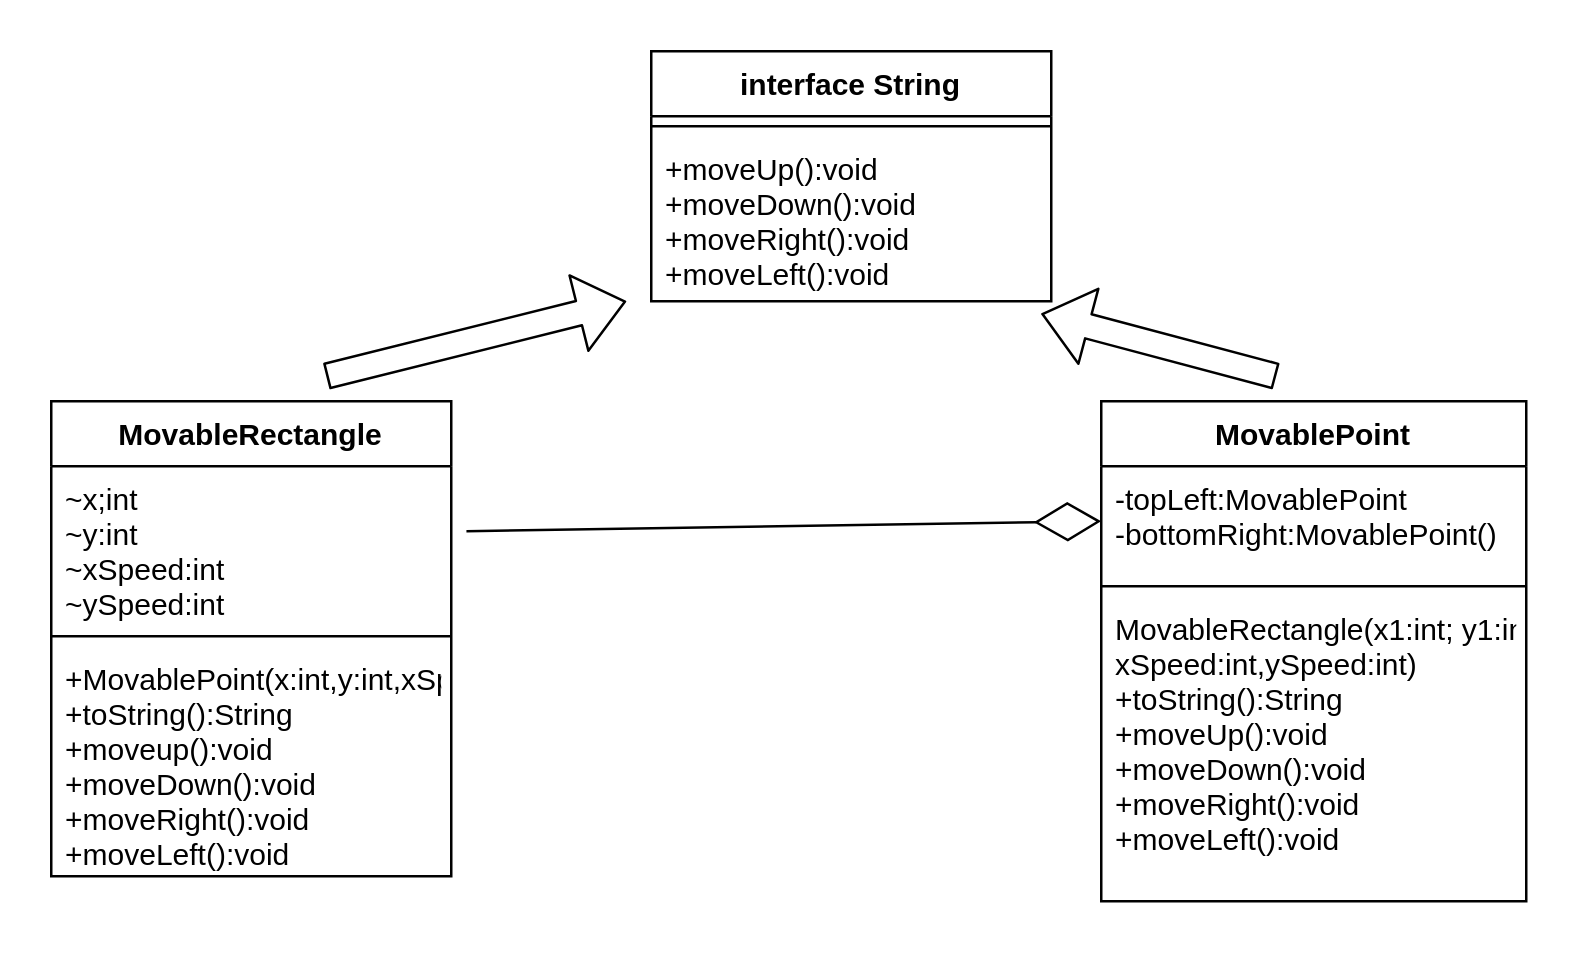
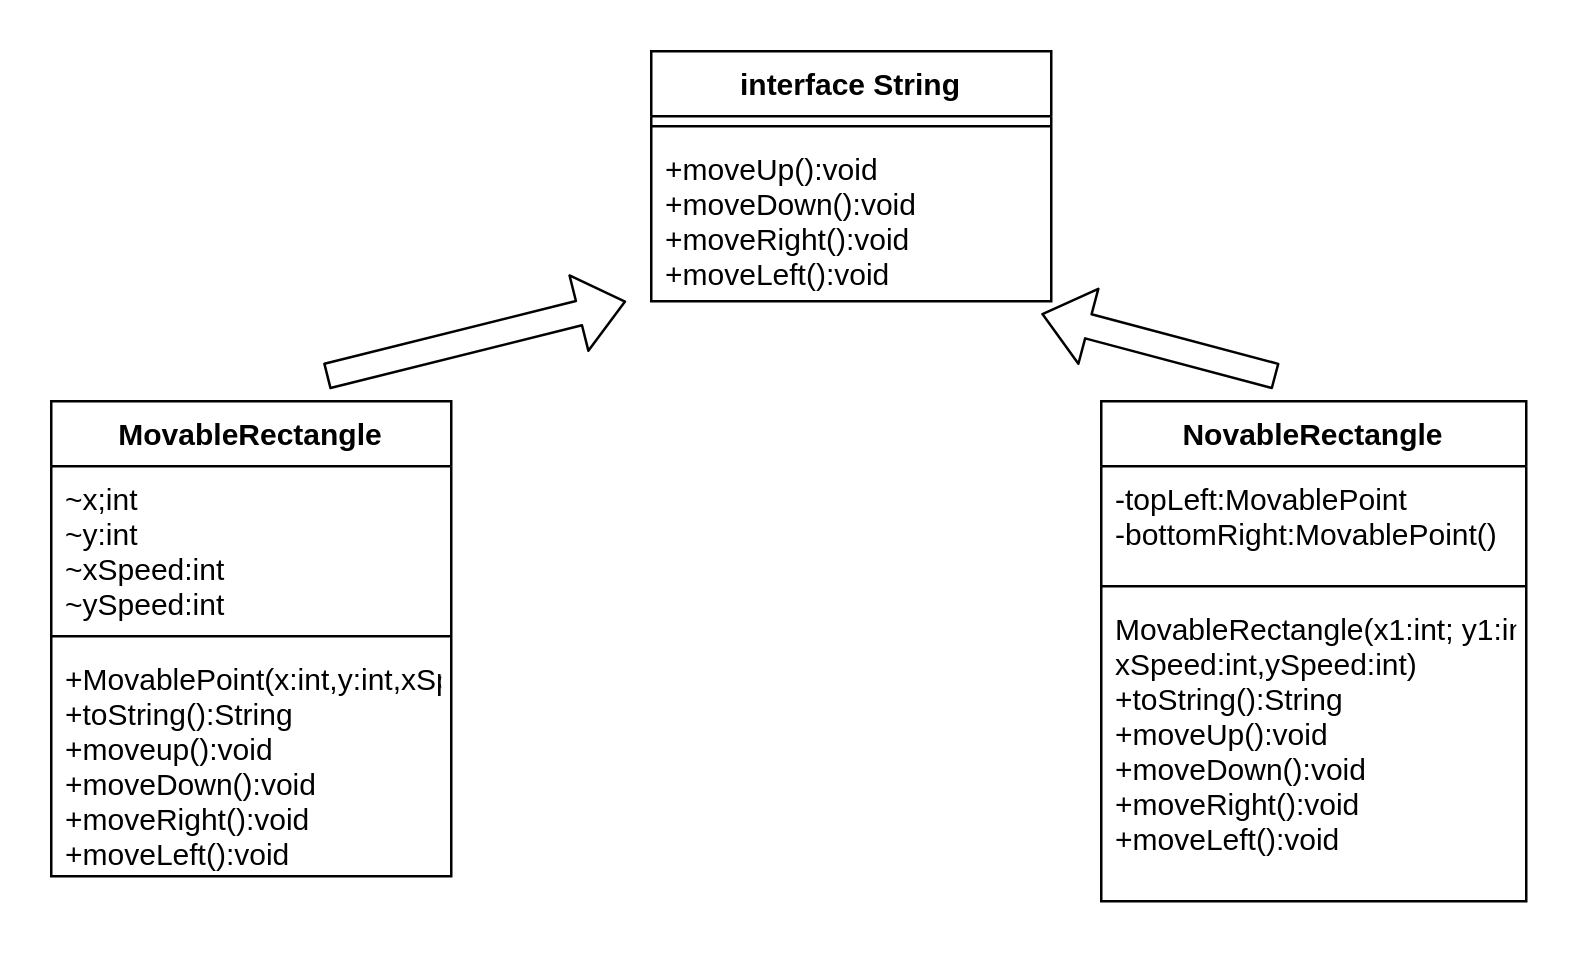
(1313, 435) -> (1313, 435)
(751, 527) -> none
